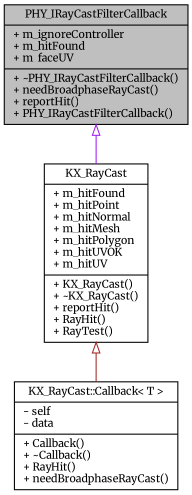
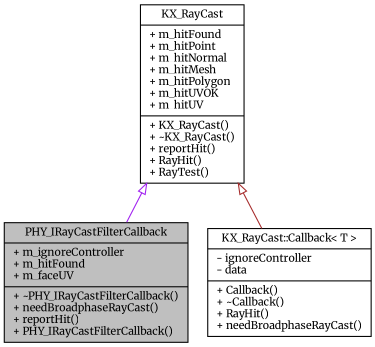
(96, 150) -> (134, 208)
(37, 412) -> (264, 258)
